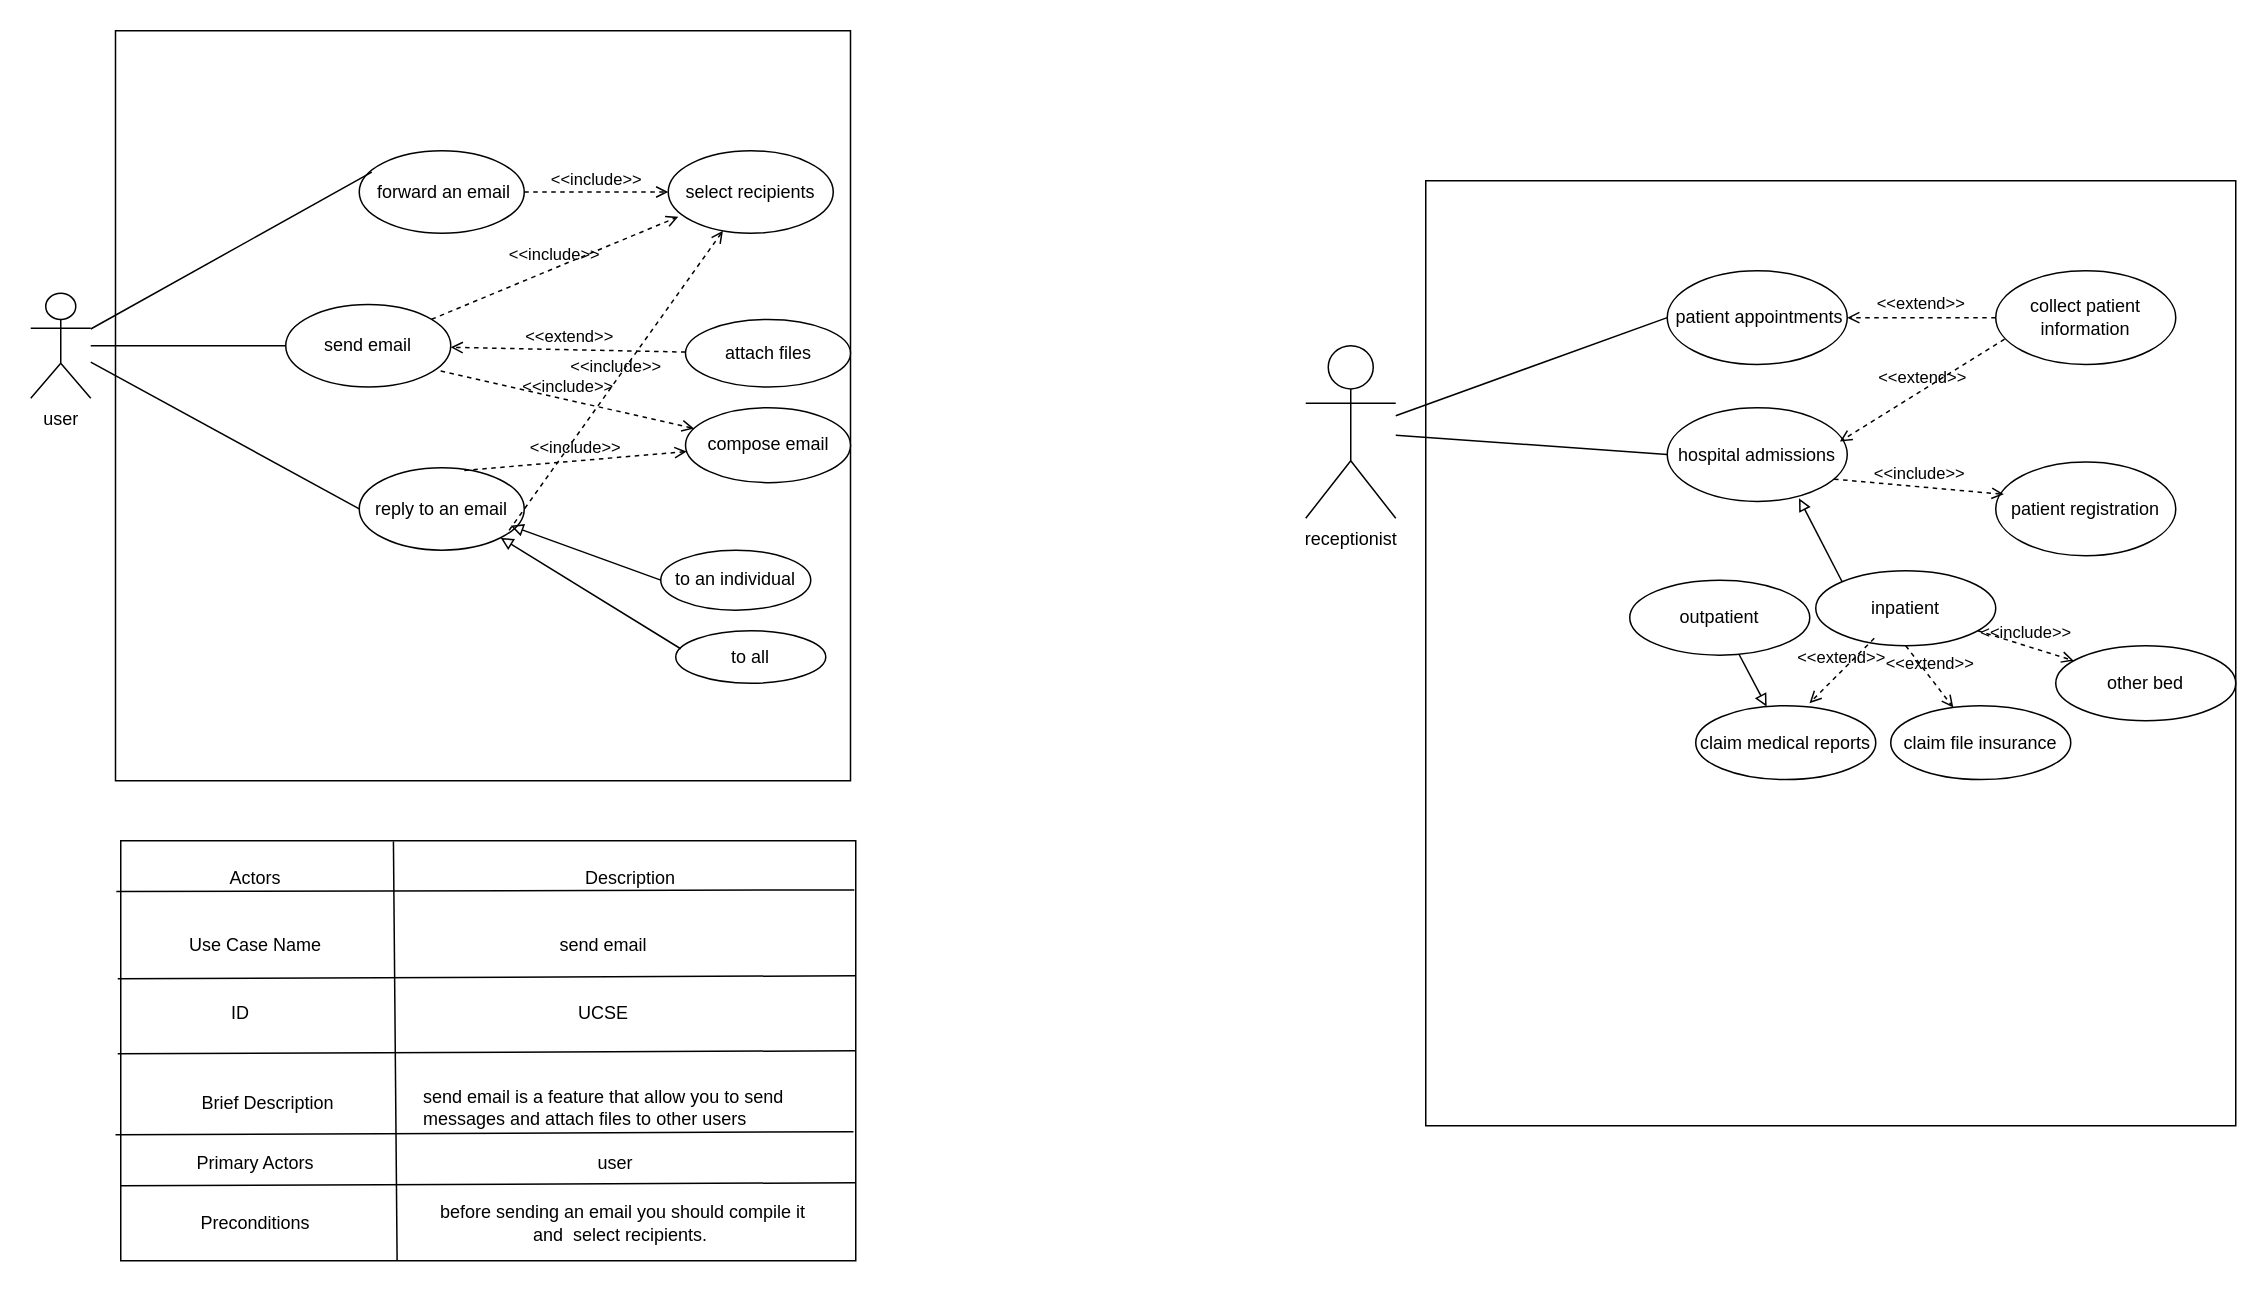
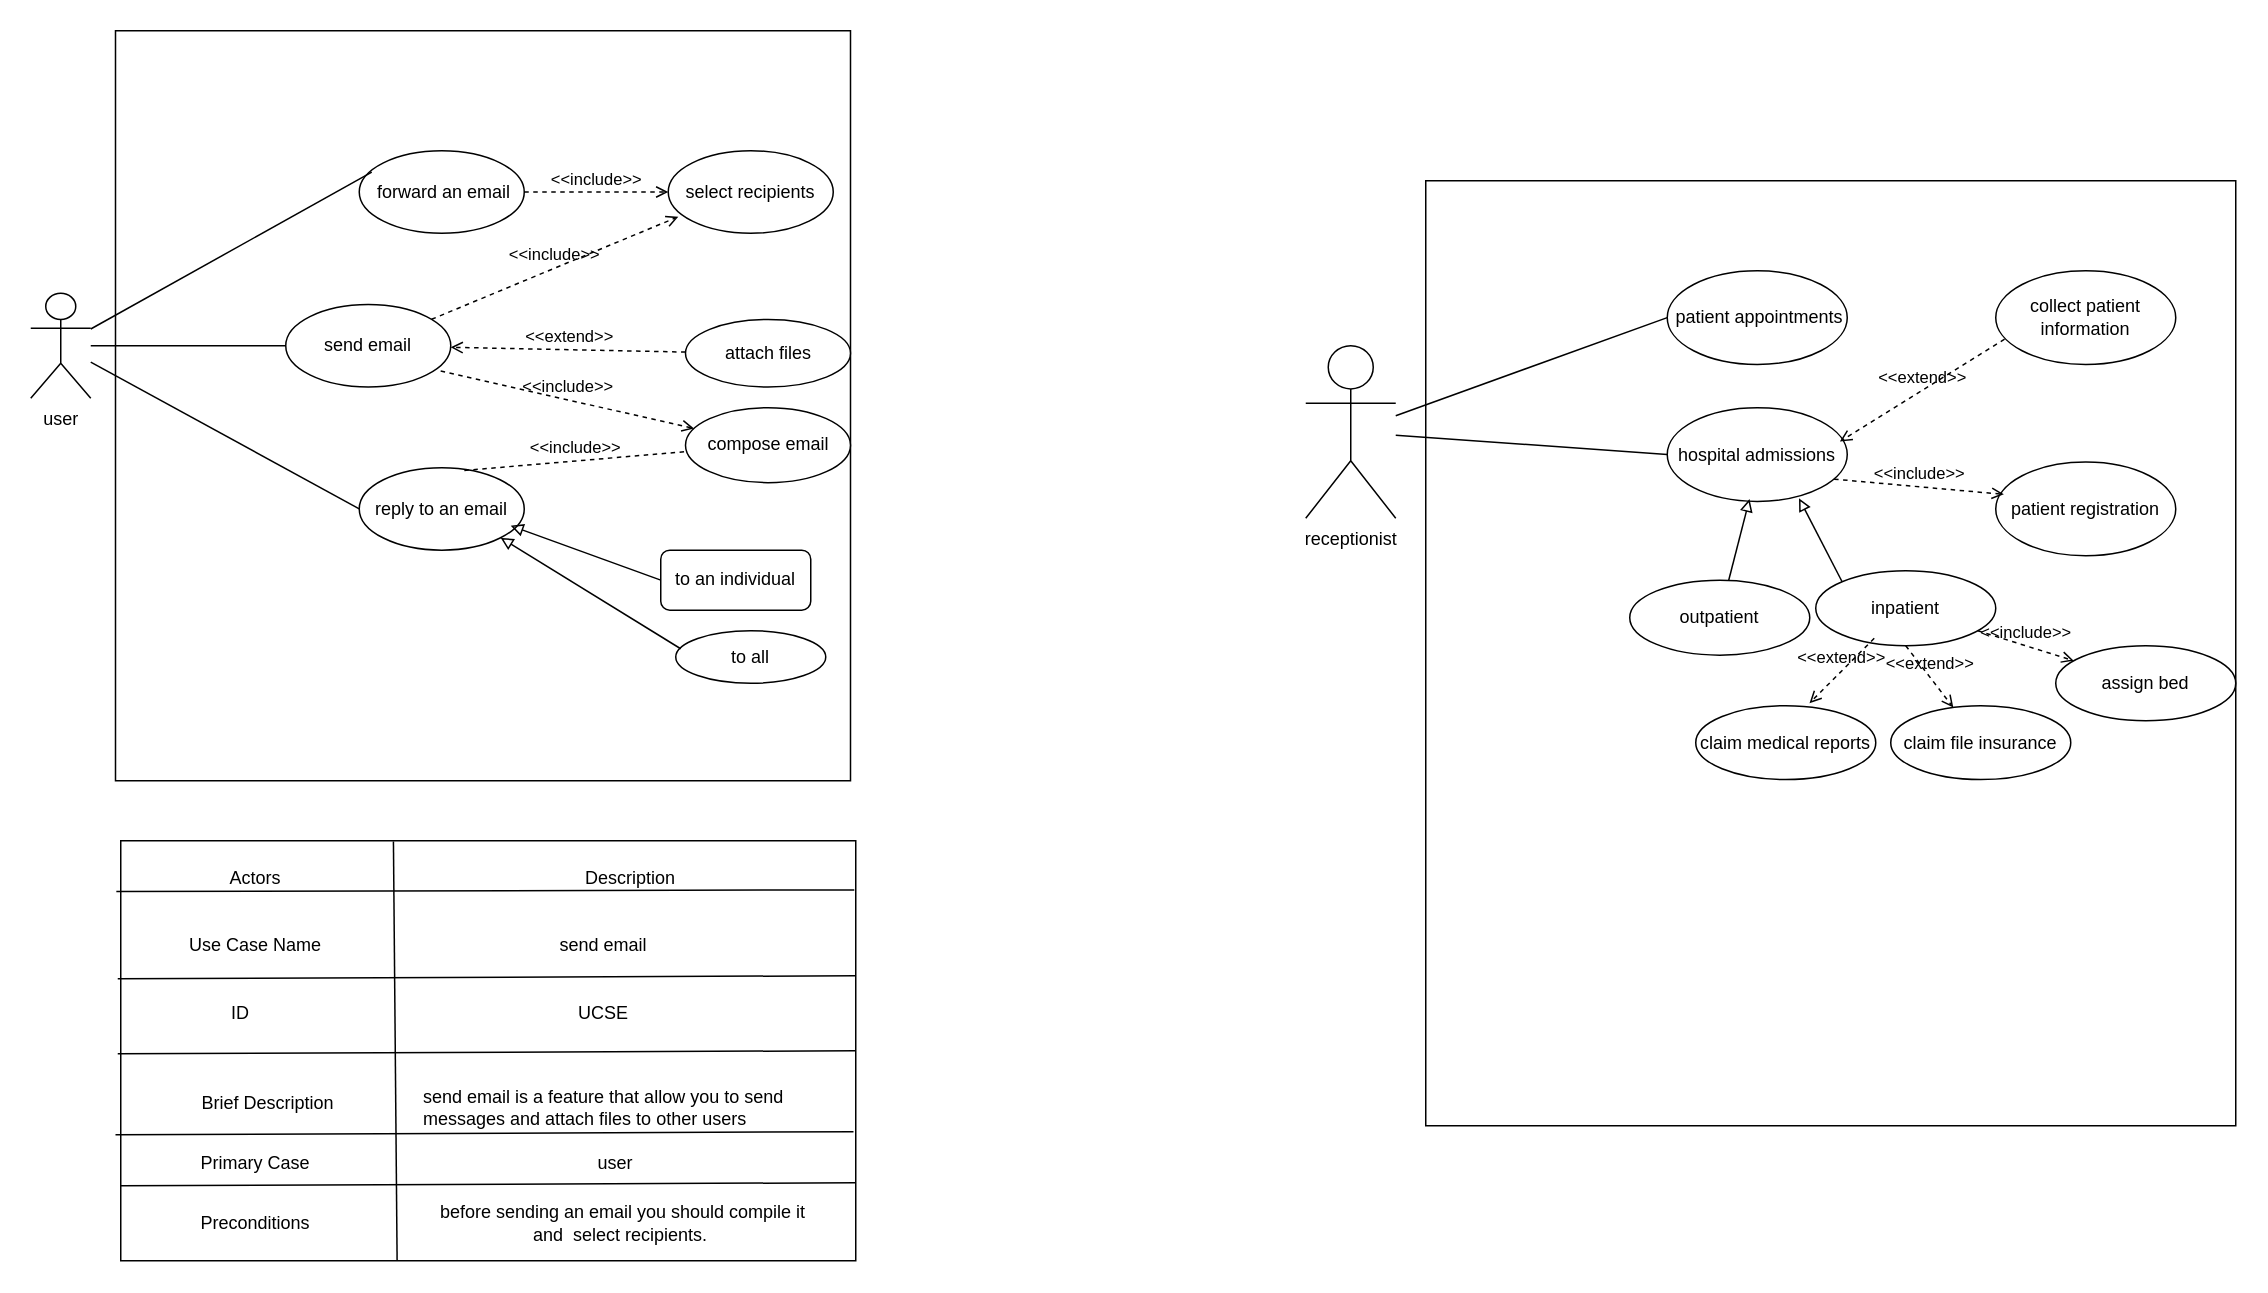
(1924, 318) -> none
(615, 382) -> none
(679, 452) -> (681, 452)
(736, 580) -> (736, 580)
(1750, 675) -> (1737, 546)
(2146, 683) -> (2146, 683)
(256, 1163) -> (256, 1163)
